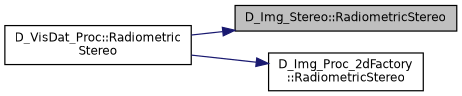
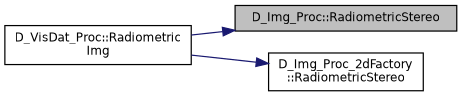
(346, 18) -> (346, 18)
(98, 45) -> (98, 45)
